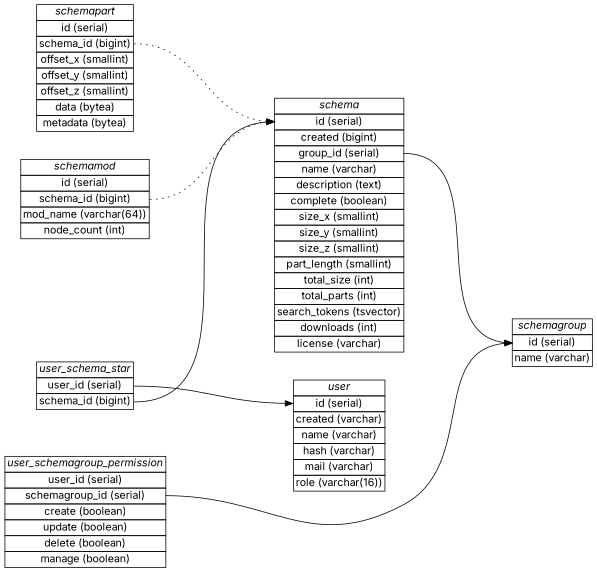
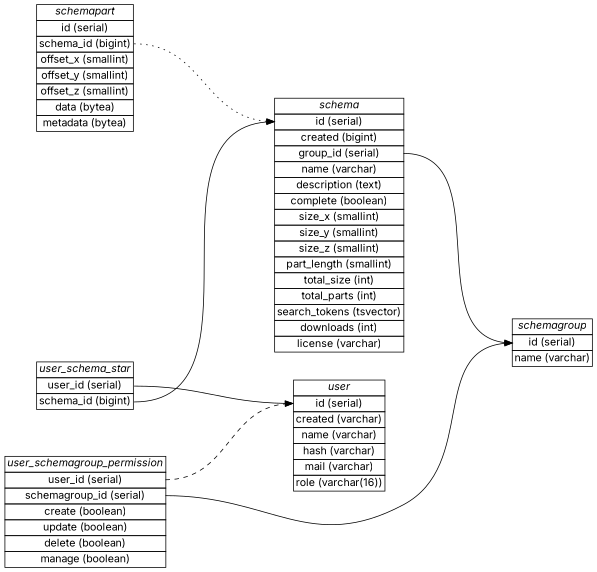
(85, 199) -> none
none -> (227, 445)
